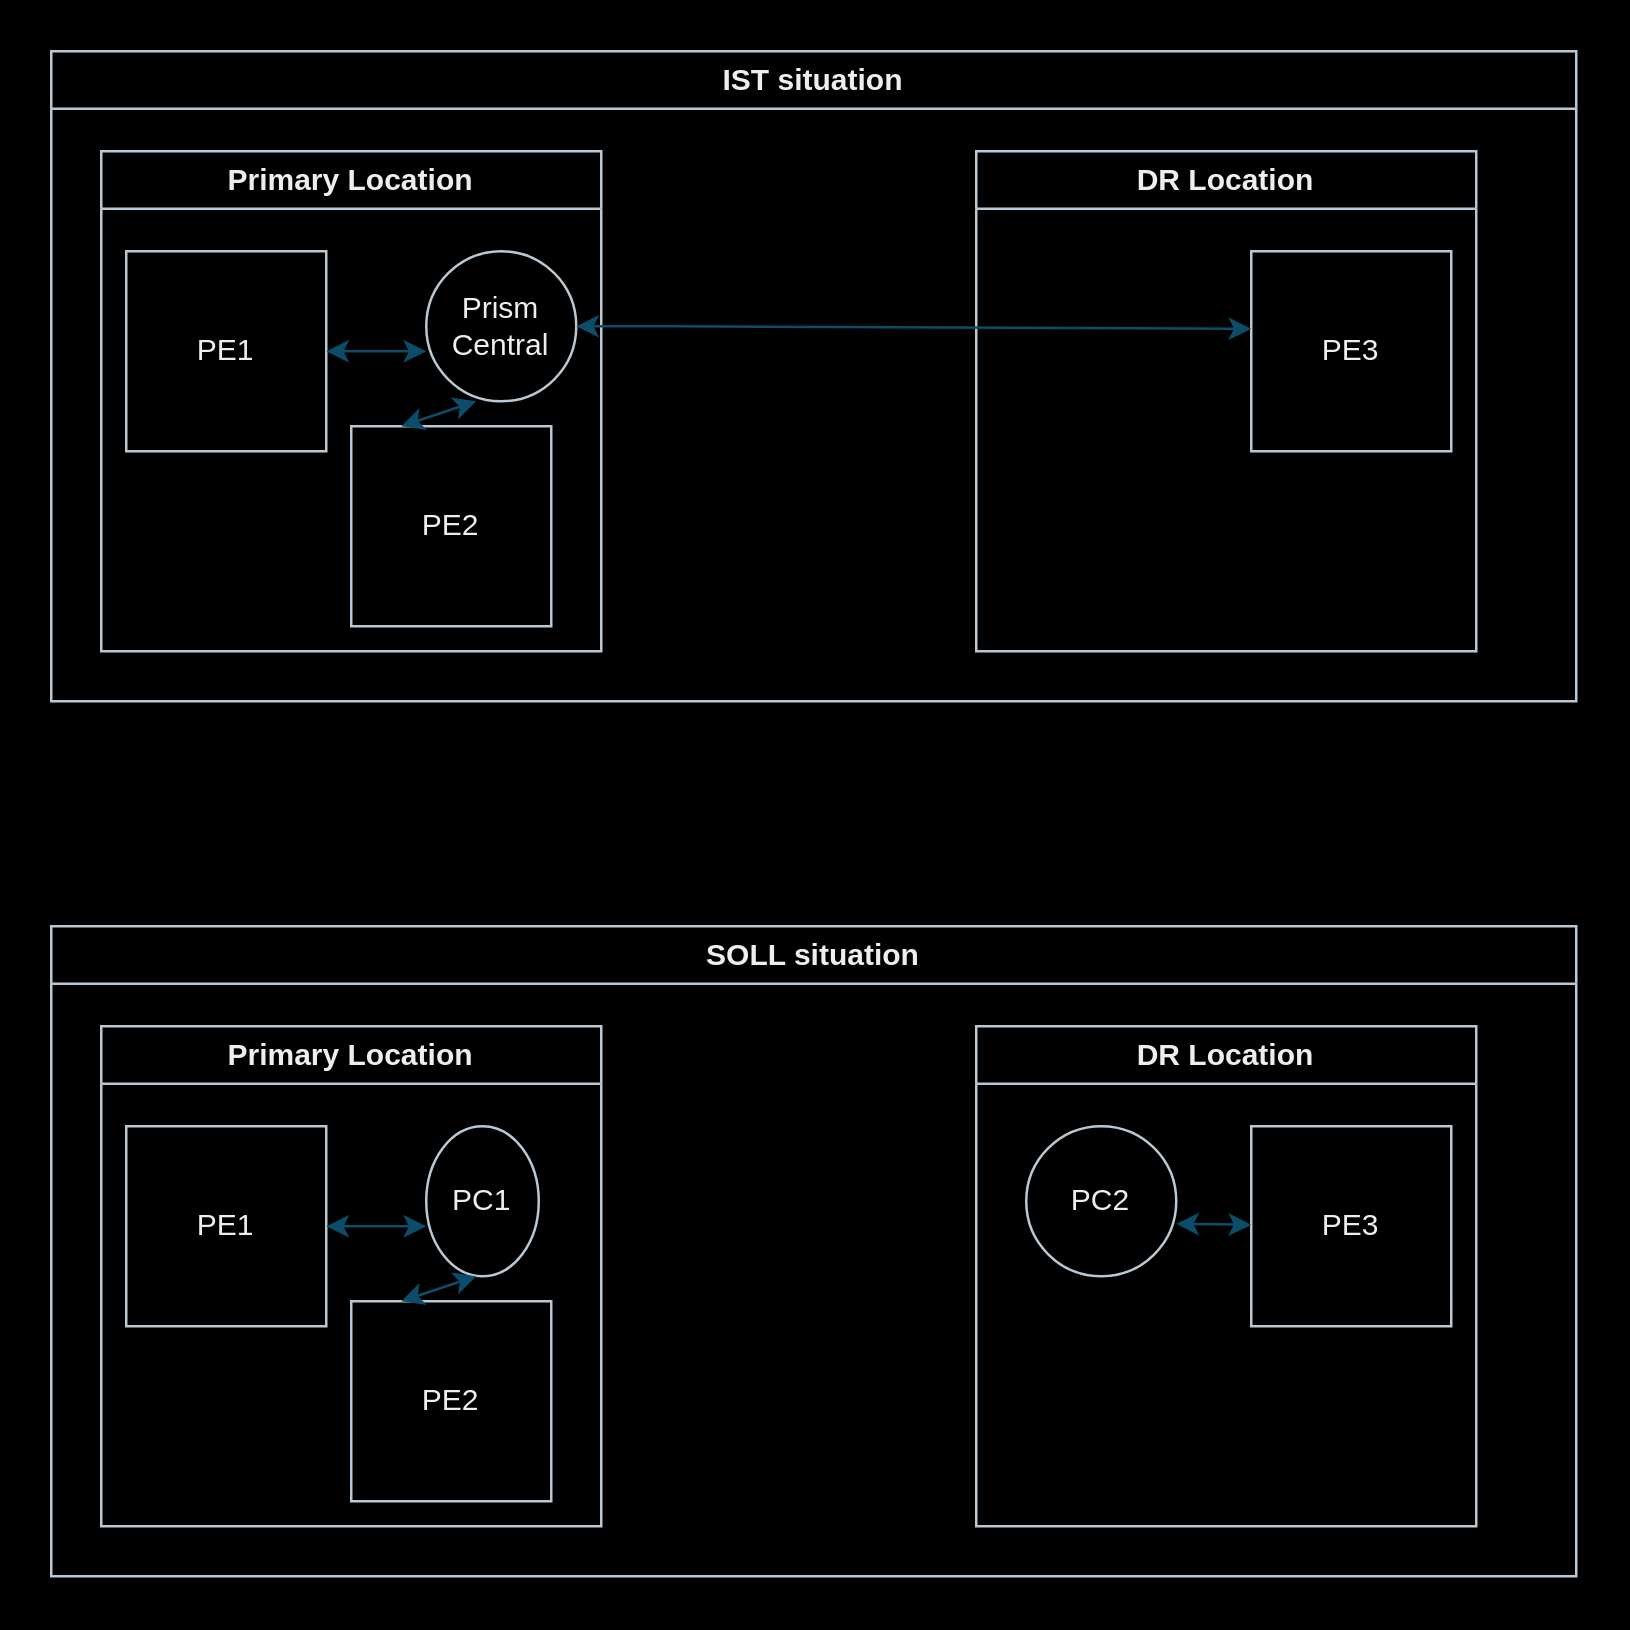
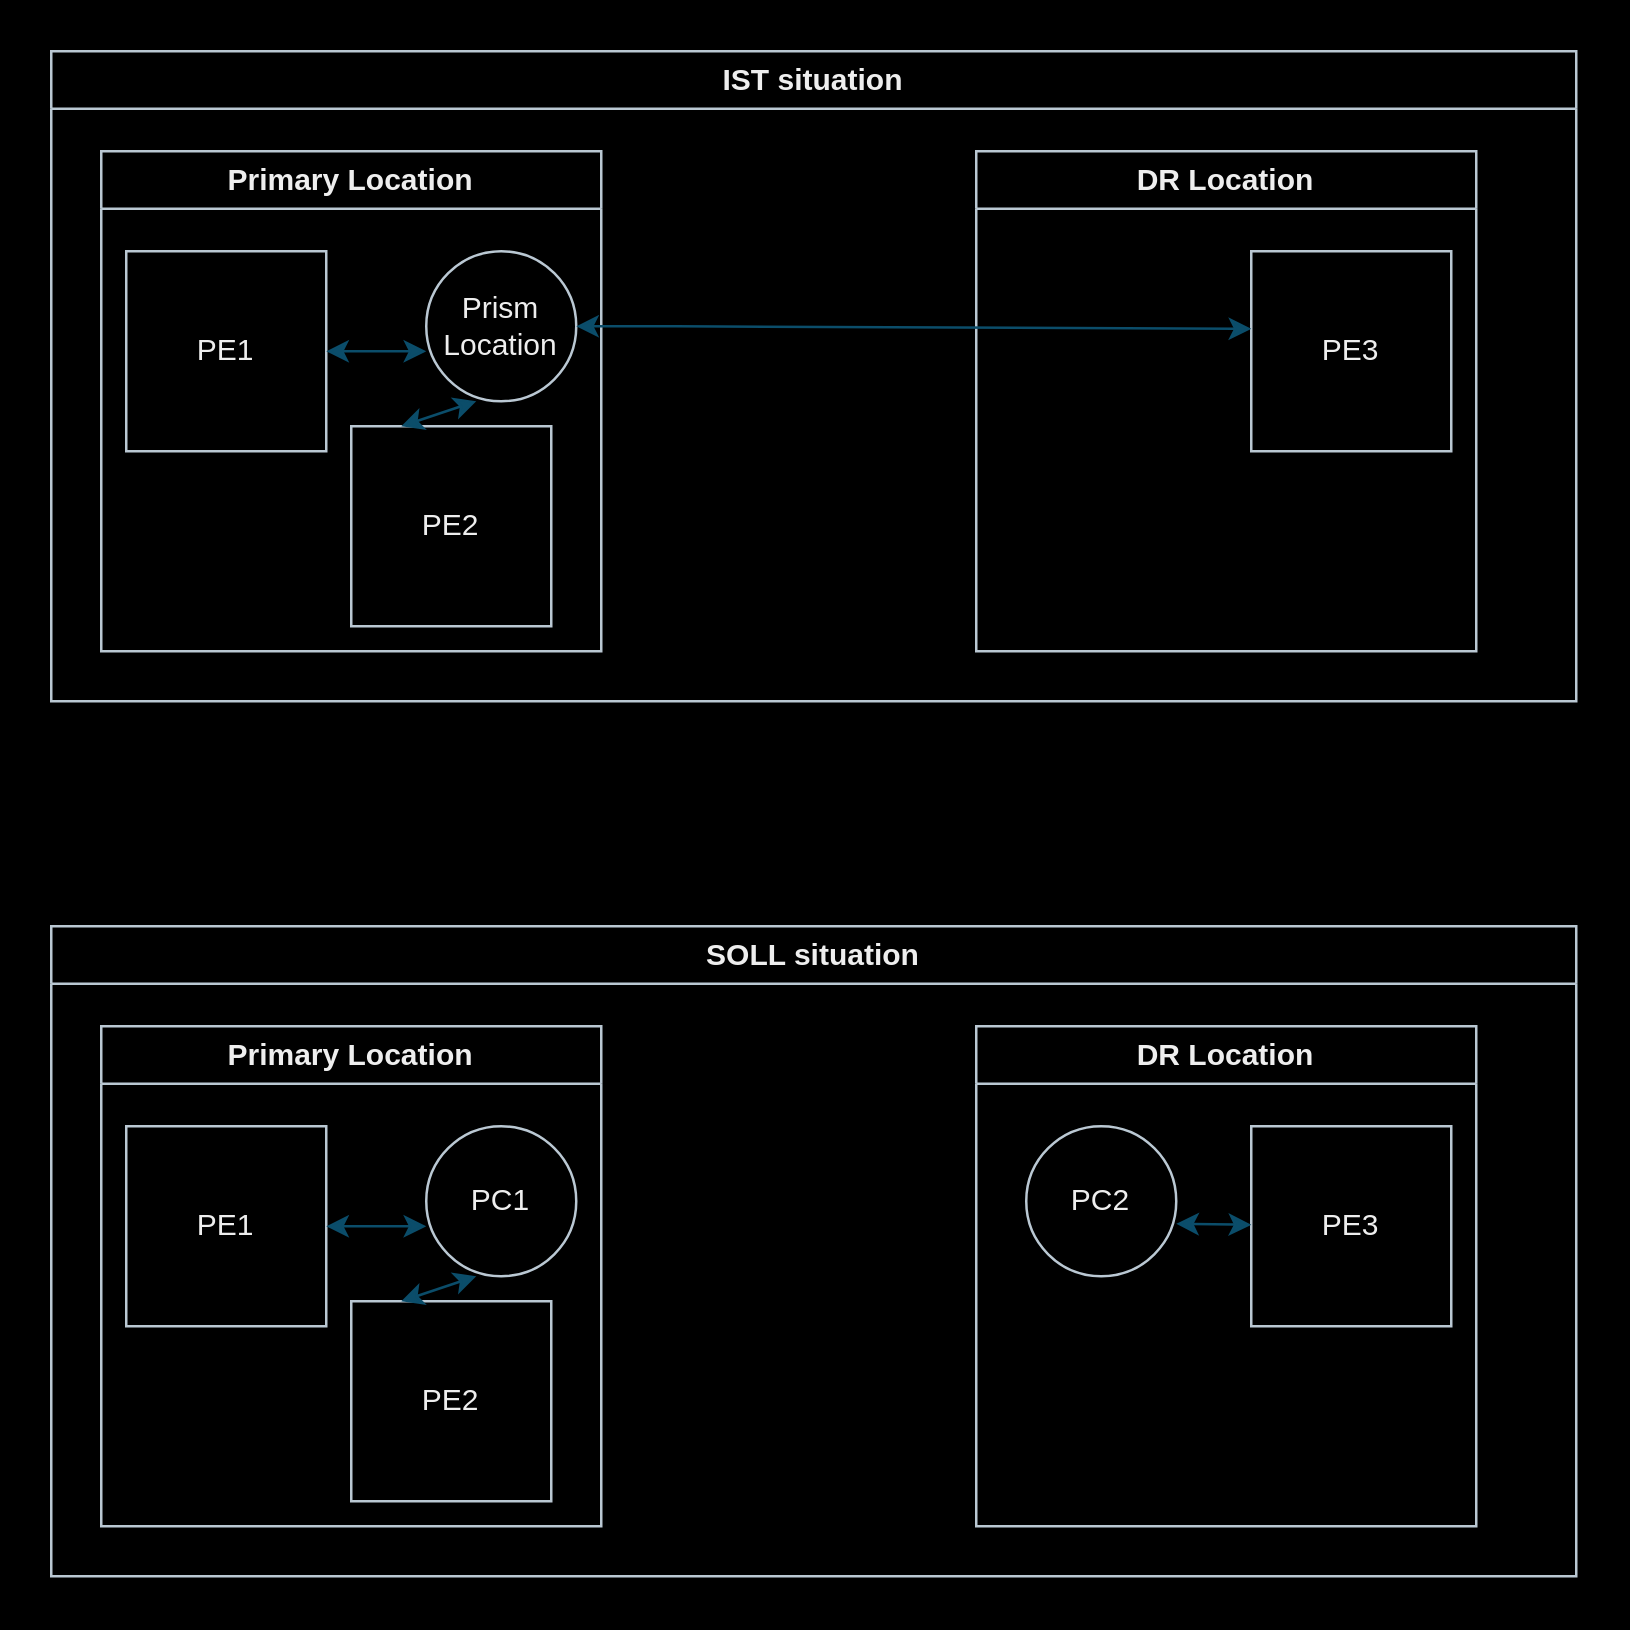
(501, 326) -> (501, 326)
(483, 1201) -> (501, 1201)
